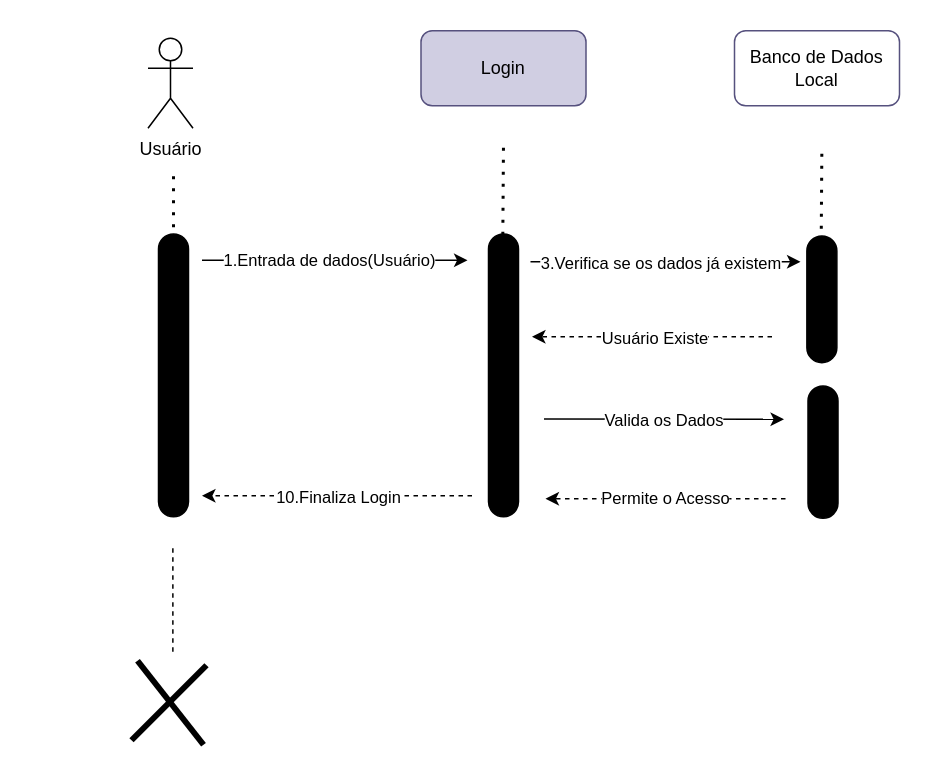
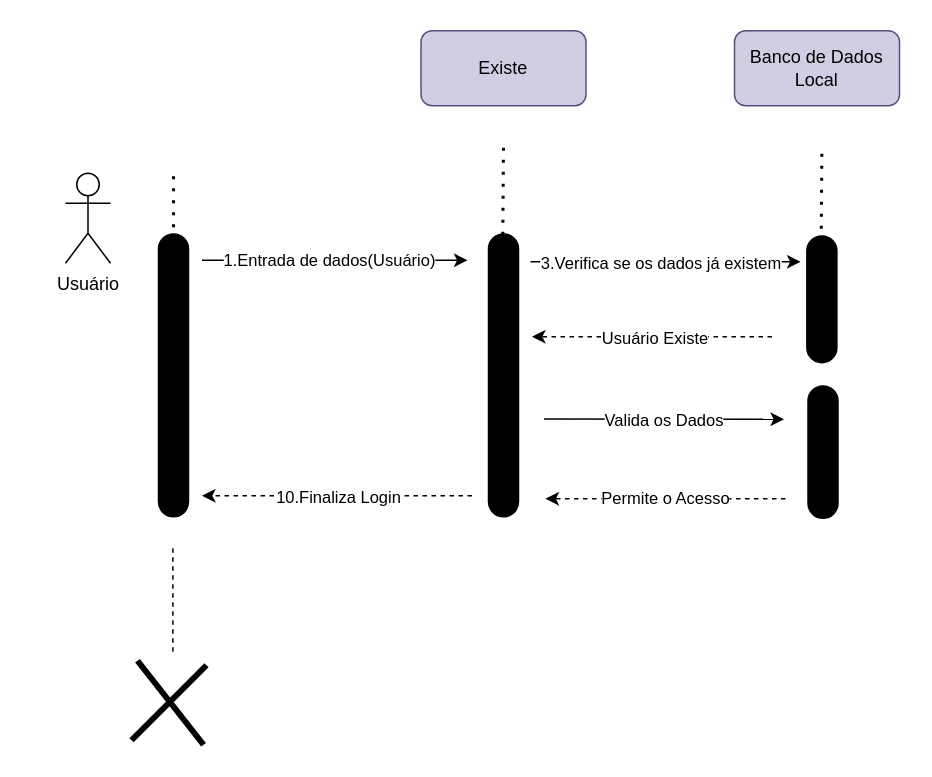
(503, 68) -> (503, 68)
(817, 68) -> (817, 68)
(170, 83) -> (88, 218)
